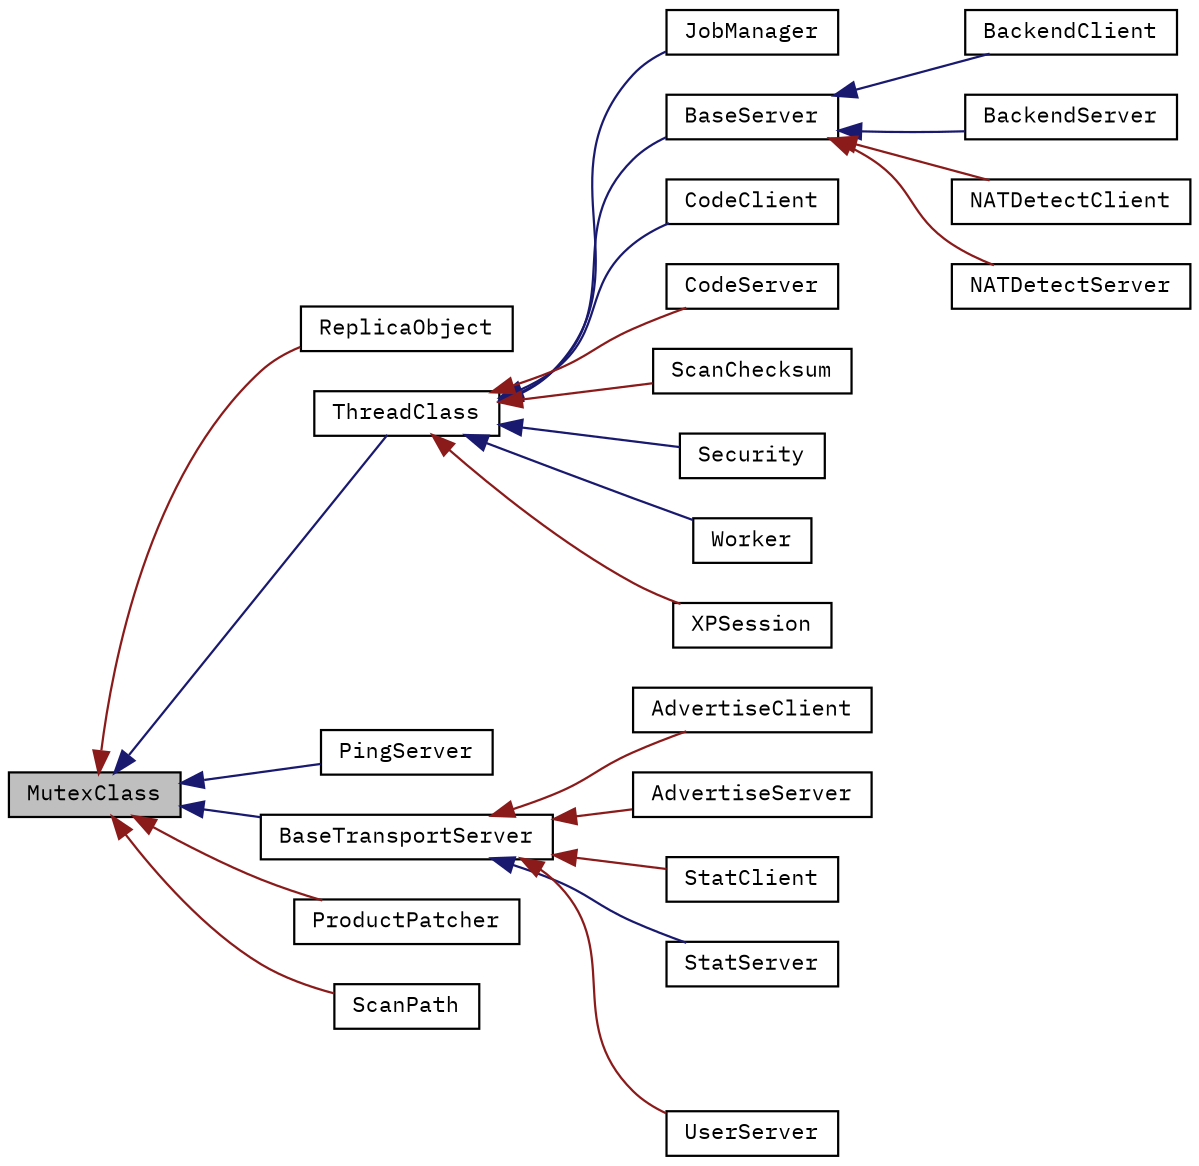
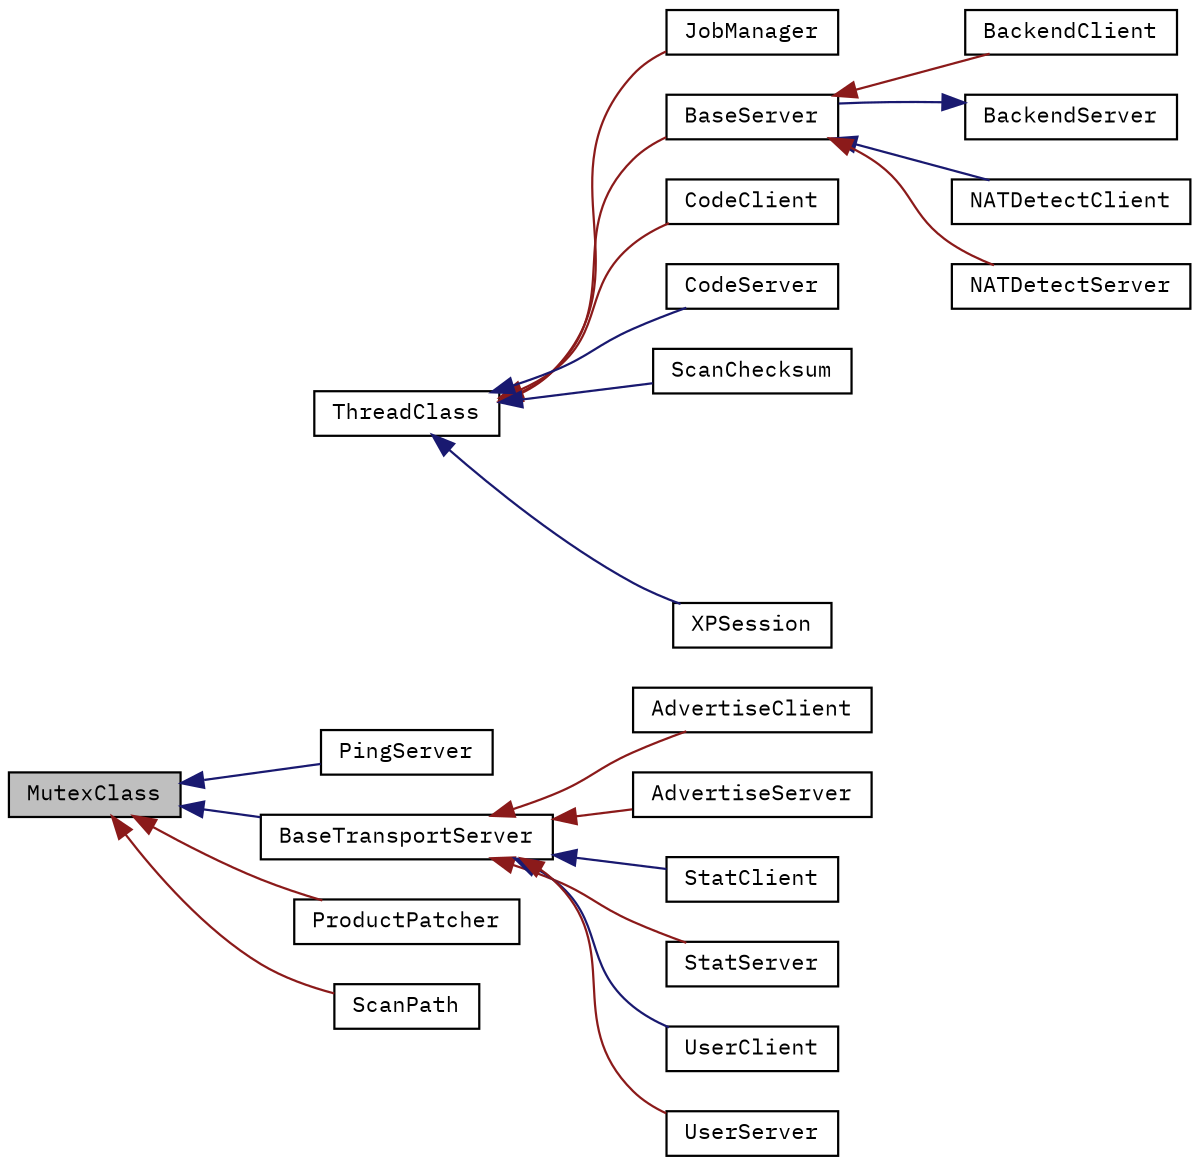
(923, 72) -> (923, 72)
(913, 132) -> (891, 102)
(923, 162) -> (923, 162)
(593, 193) -> (593, 193)
(607, 197) -> (607, 197)
(611, 269) -> (611, 269)
(407, 329) -> none
(599, 347) -> (599, 347)
(587, 391) -> (587, 391)
(752, 456) -> none
(559, 536) -> (559, 536)
(752, 541) -> none
(258, 595) -> none
(621, 863) -> (621, 863)
(599, 904) -> (599, 904)
none -> (752, 1049)
